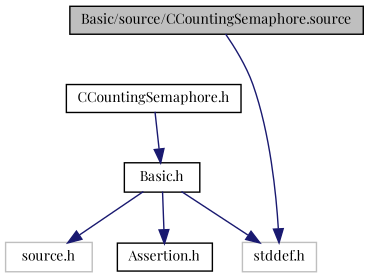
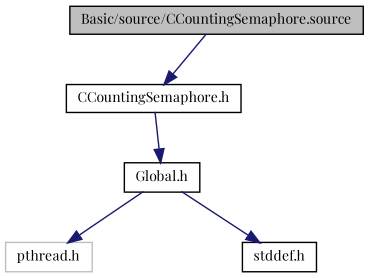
(265, 127) -> (190, 54)
(162, 177) -> (162, 177)
(49, 257) -> (49, 257)
(165, 257) -> none
(279, 257) -> (279, 257)
